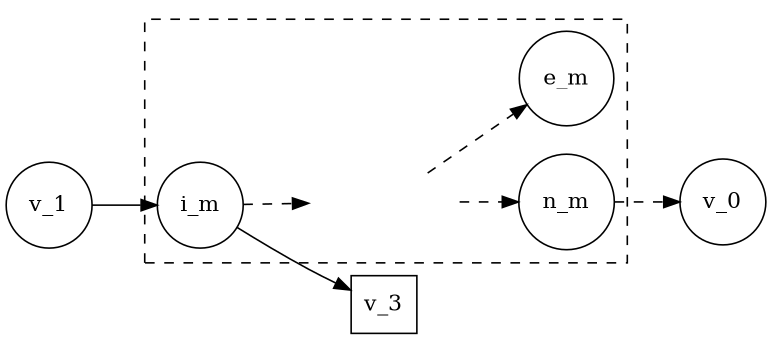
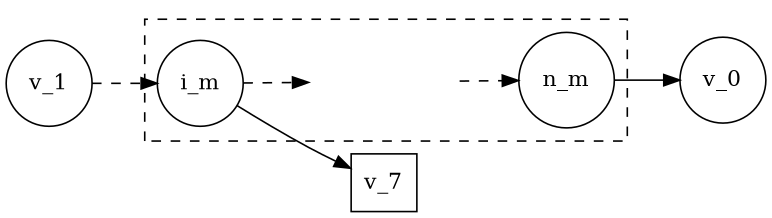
(567, 79) -> none
(639, 202) -> (639, 80)
(116, 205) -> (116, 83)
(384, 305) -> (384, 183)
